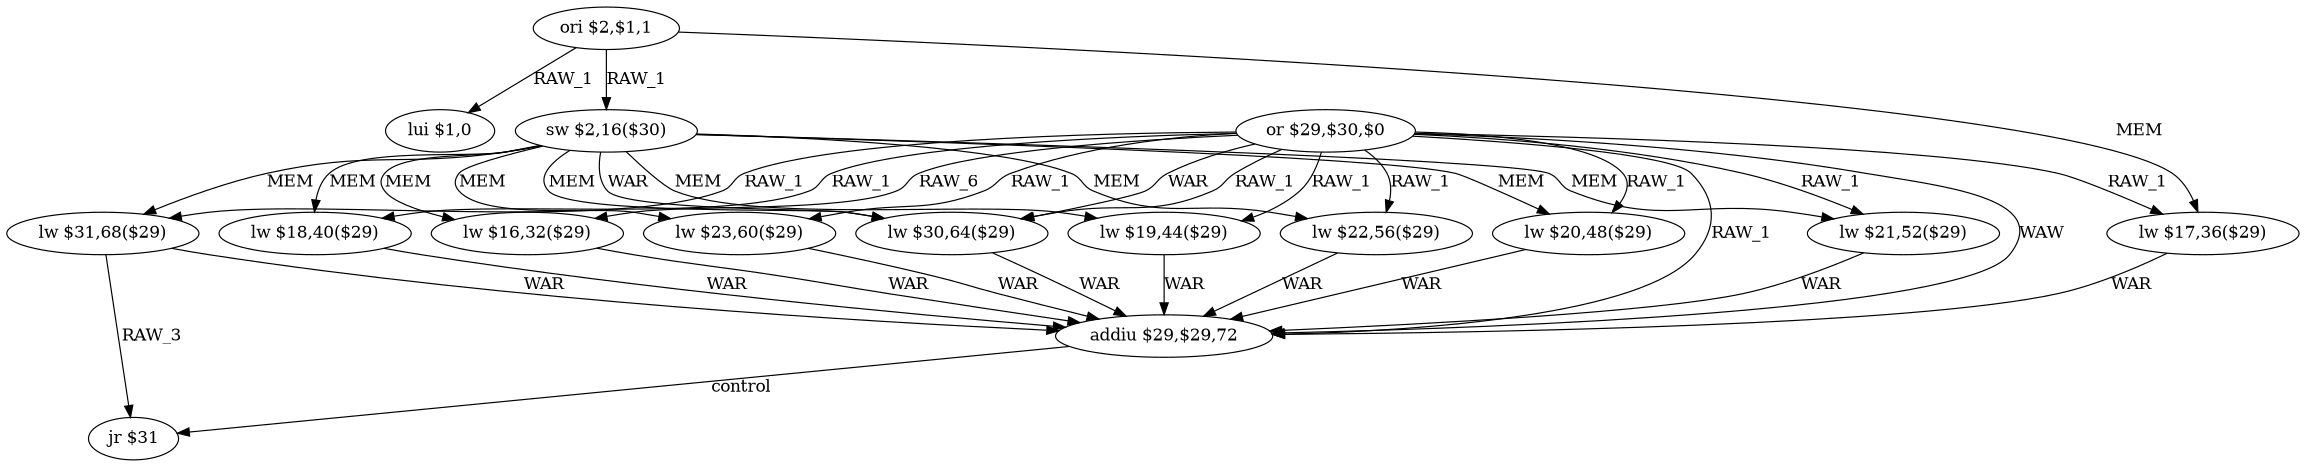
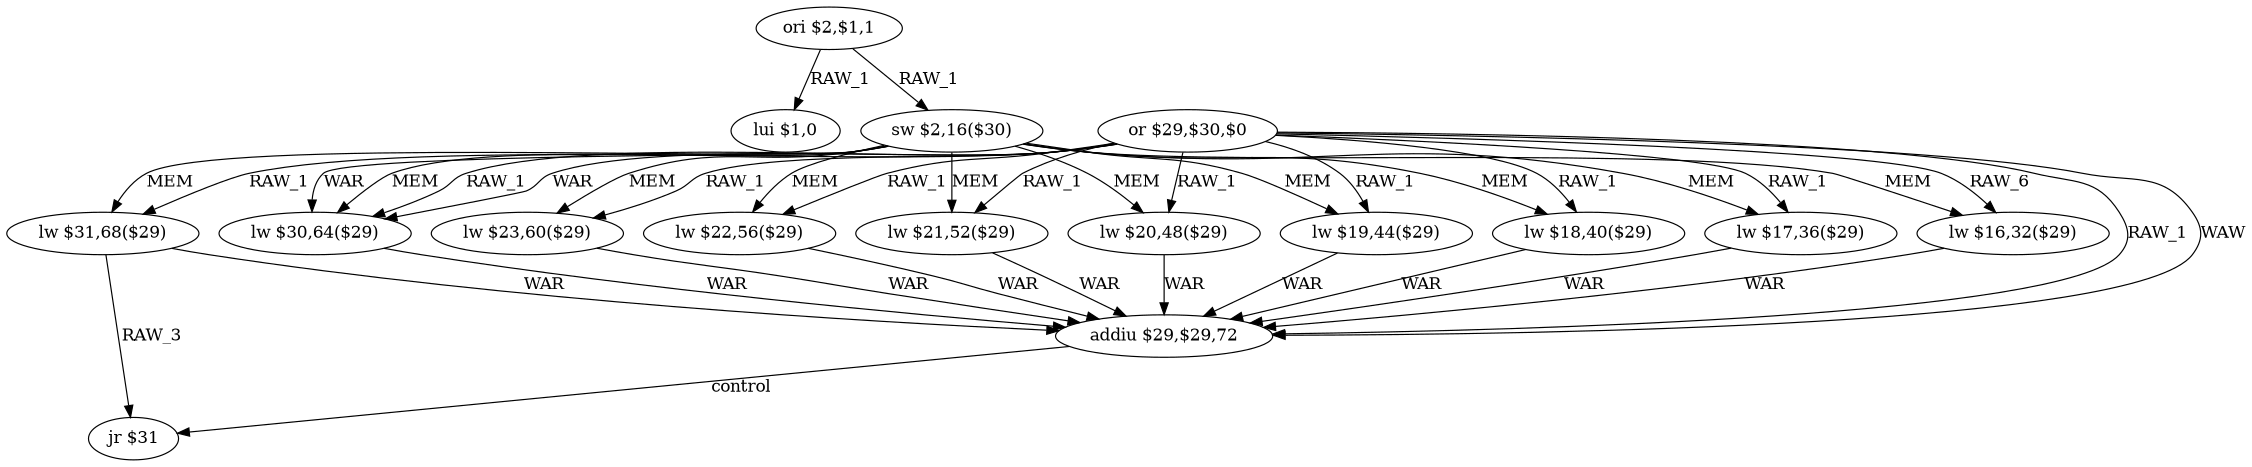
(1447, 73) -> (1570, 165)
